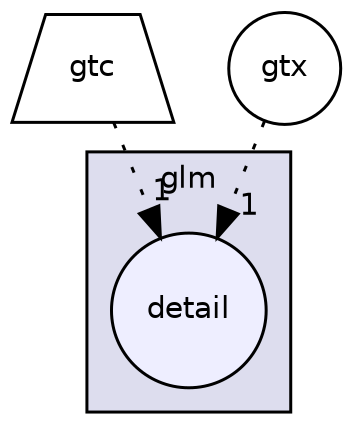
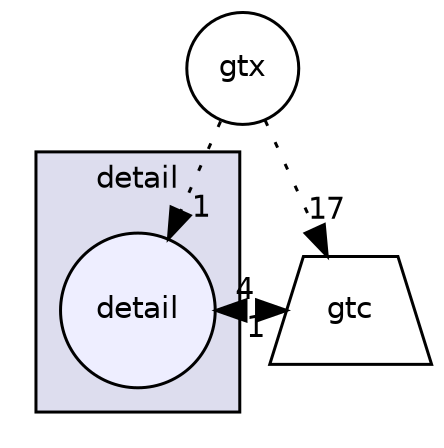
none -> (290, 175)
(189, 180) -> (138, 180)
none -> (236, 310)
